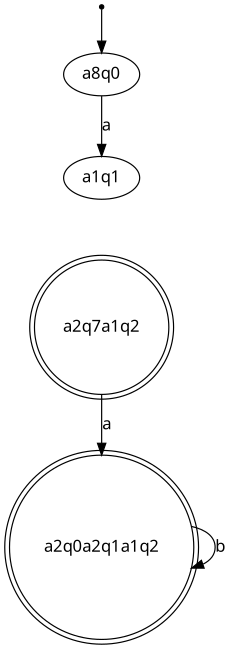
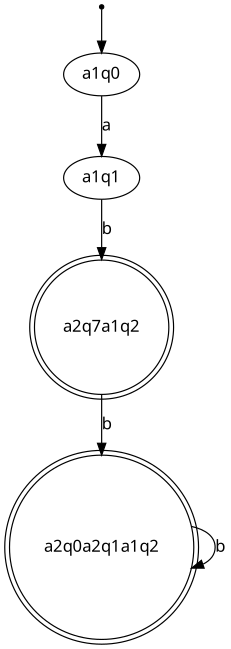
(102, 74) -> (102, 74)
none -> (102, 223)
(107, 425) -> (107, 425)
